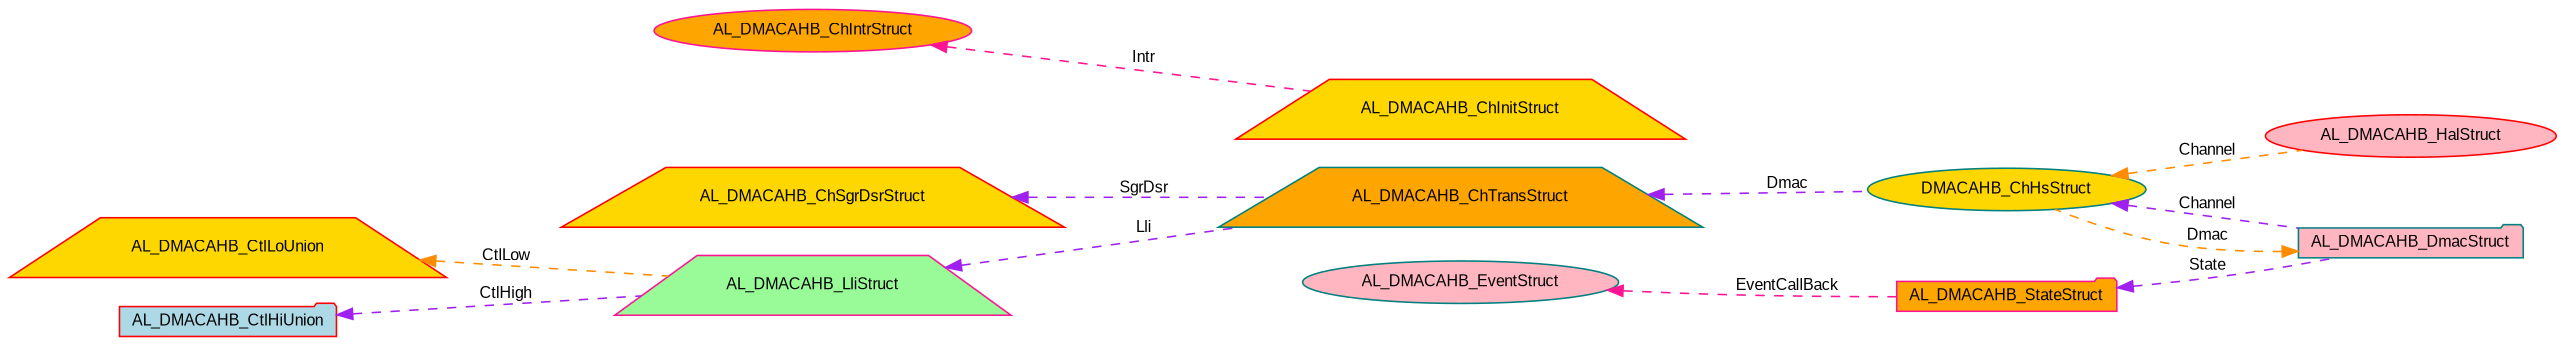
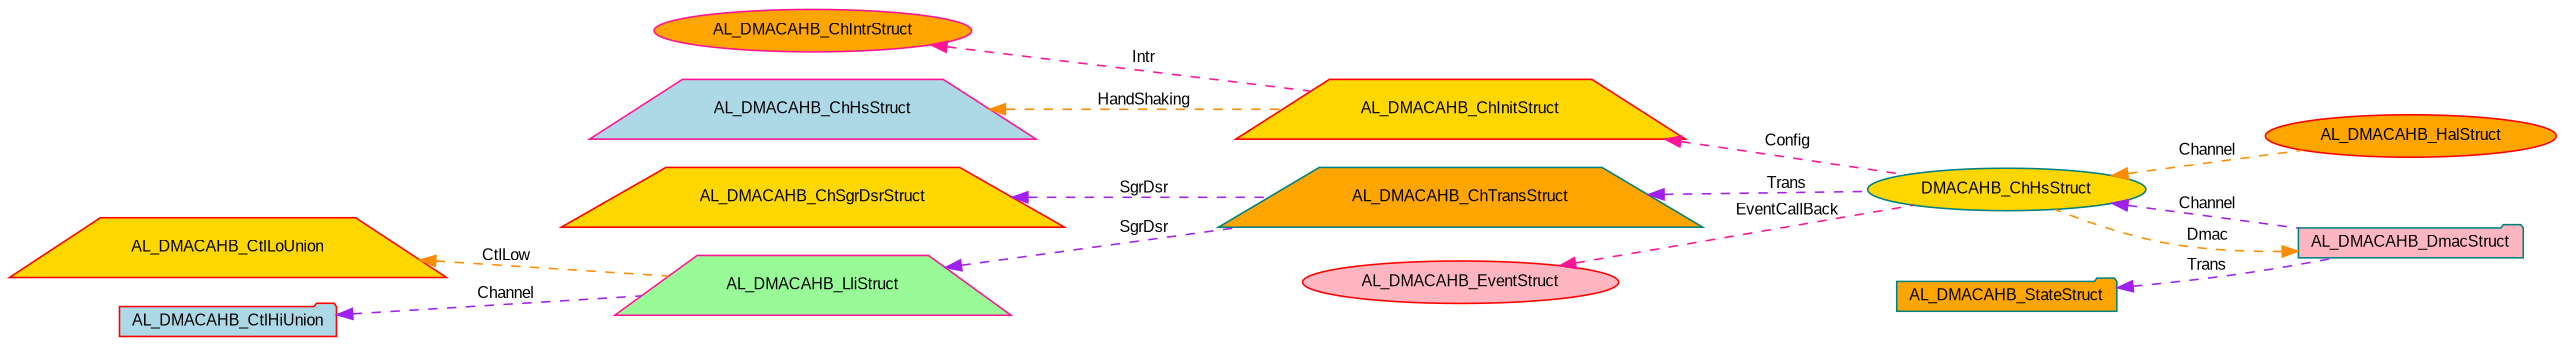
none -> (813, 109)
(2411, 136) -> (2411, 136)
none -> (1794, 158)
(1785, 184) -> (1785, 184)
(1141, 228) -> (1141, 228)
(2206, 266) -> (2206, 266)
(1461, 282) -> (1461, 282)
(504, 294) -> (504, 294)
(1760, 295) -> (1744, 234)
(2007, 296) -> (2007, 296)
